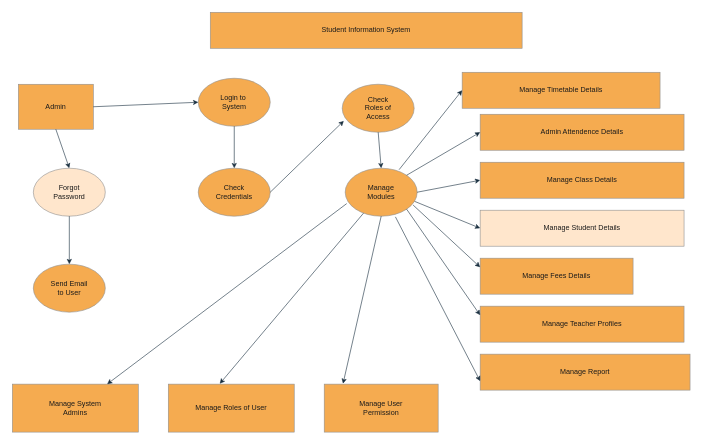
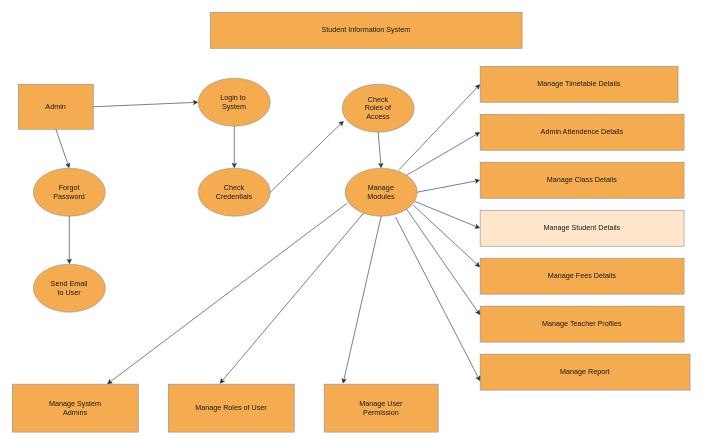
(561, 90) -> (579, 84)
(69, 192) -> (69, 192)
(557, 276) -> (582, 276)
